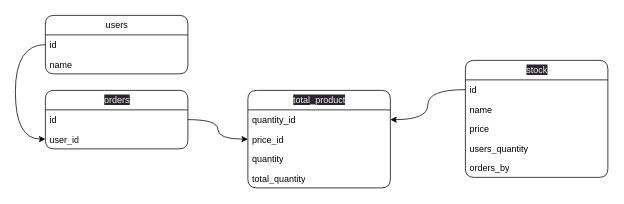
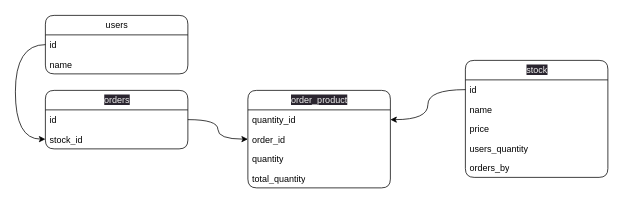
(320, 100) -> (320, 100)
(66, 140) -> (69, 140)
(270, 140) -> (271, 140)
